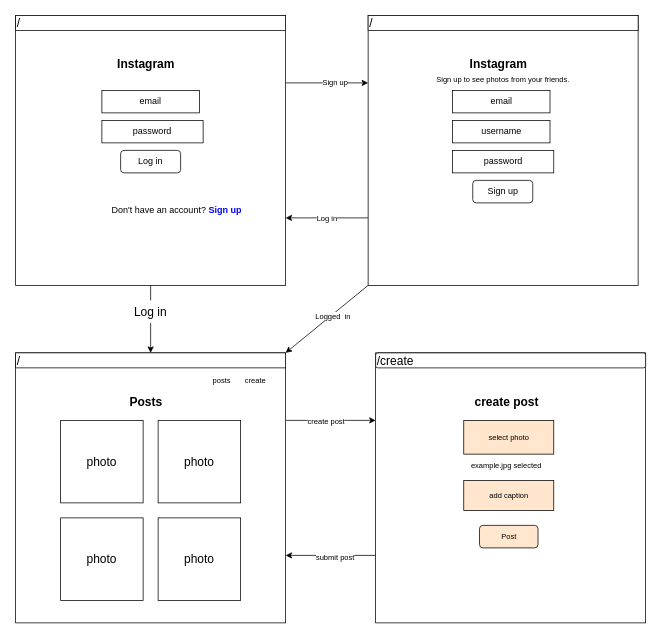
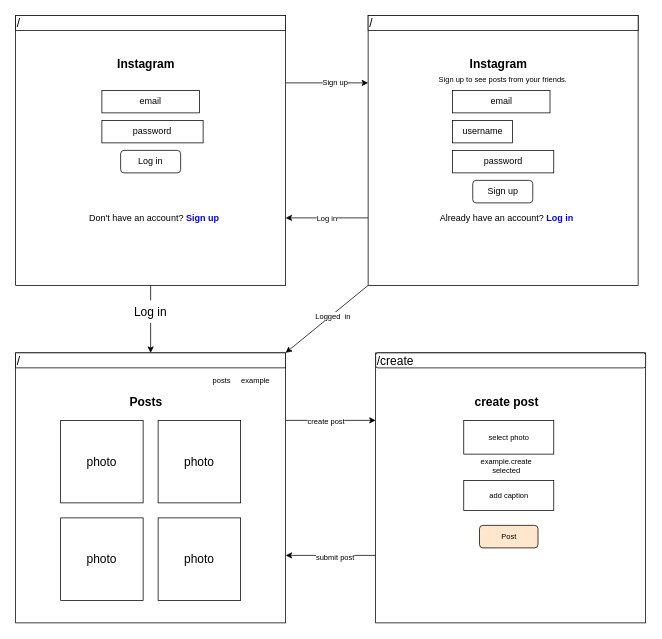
(503, 79) -> (503, 79)
(501, 132) -> (482, 132)
(177, 210) -> (154, 218)
none -> (507, 218)
(255, 379) -> (255, 379)
(509, 437) -> (509, 437)
(506, 465) -> (506, 465)
(509, 495) -> (509, 495)
